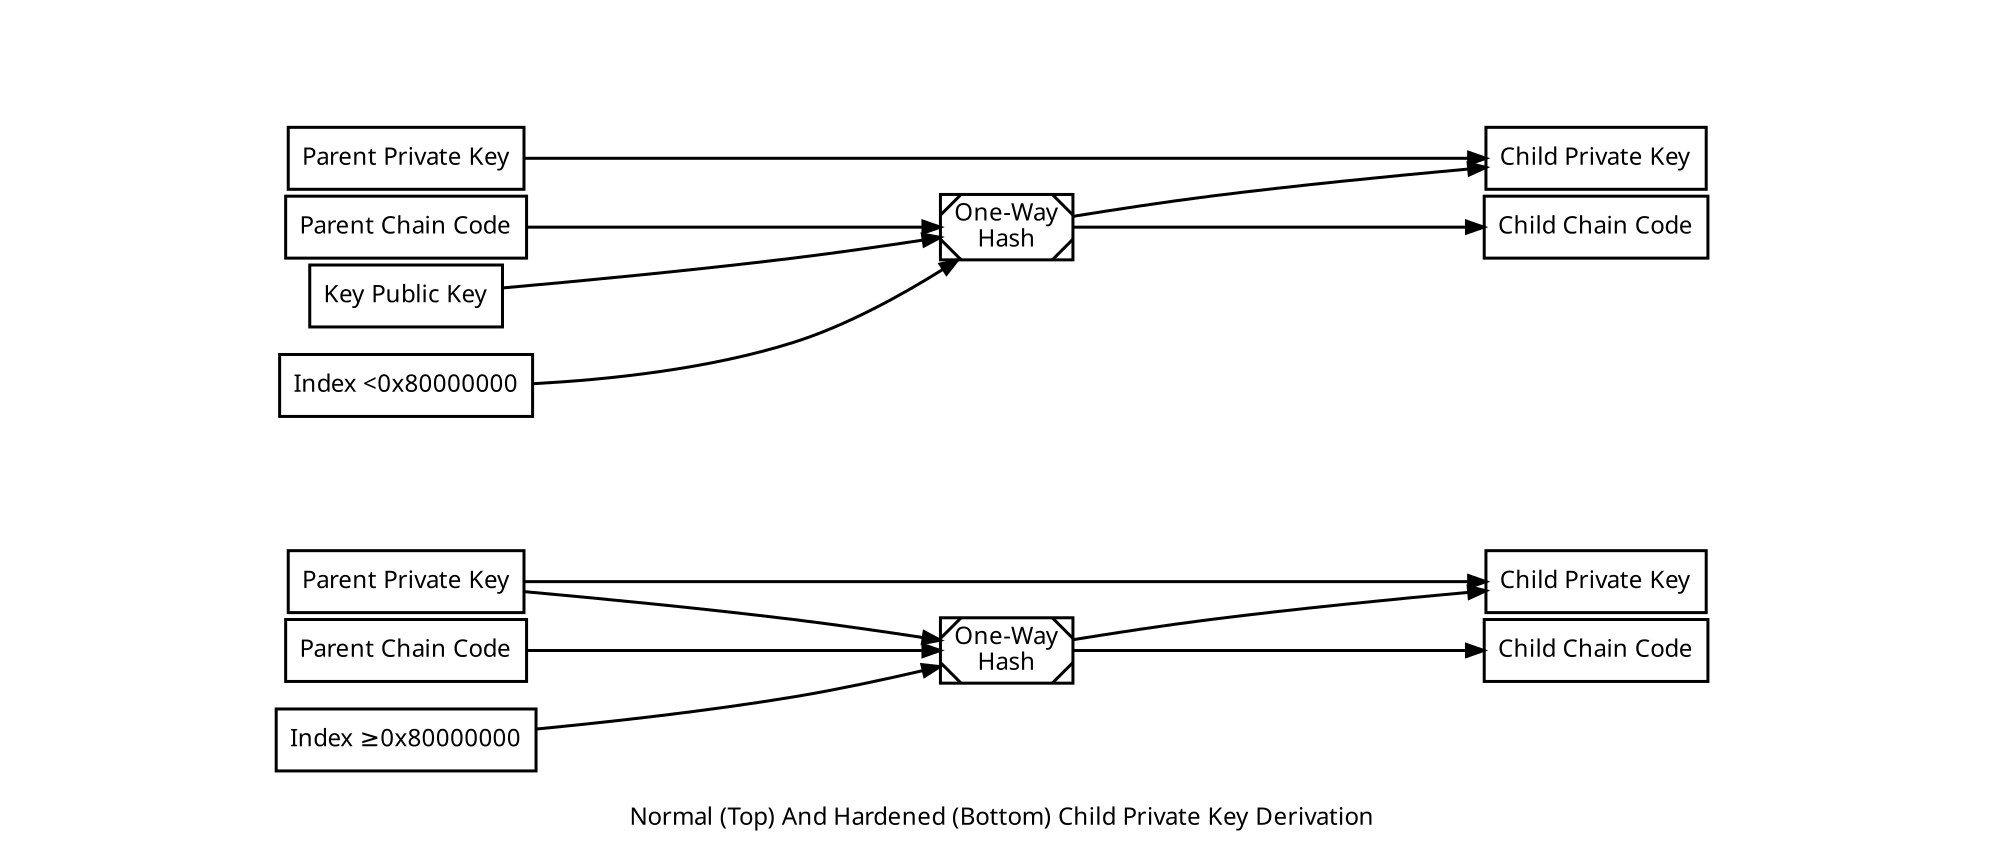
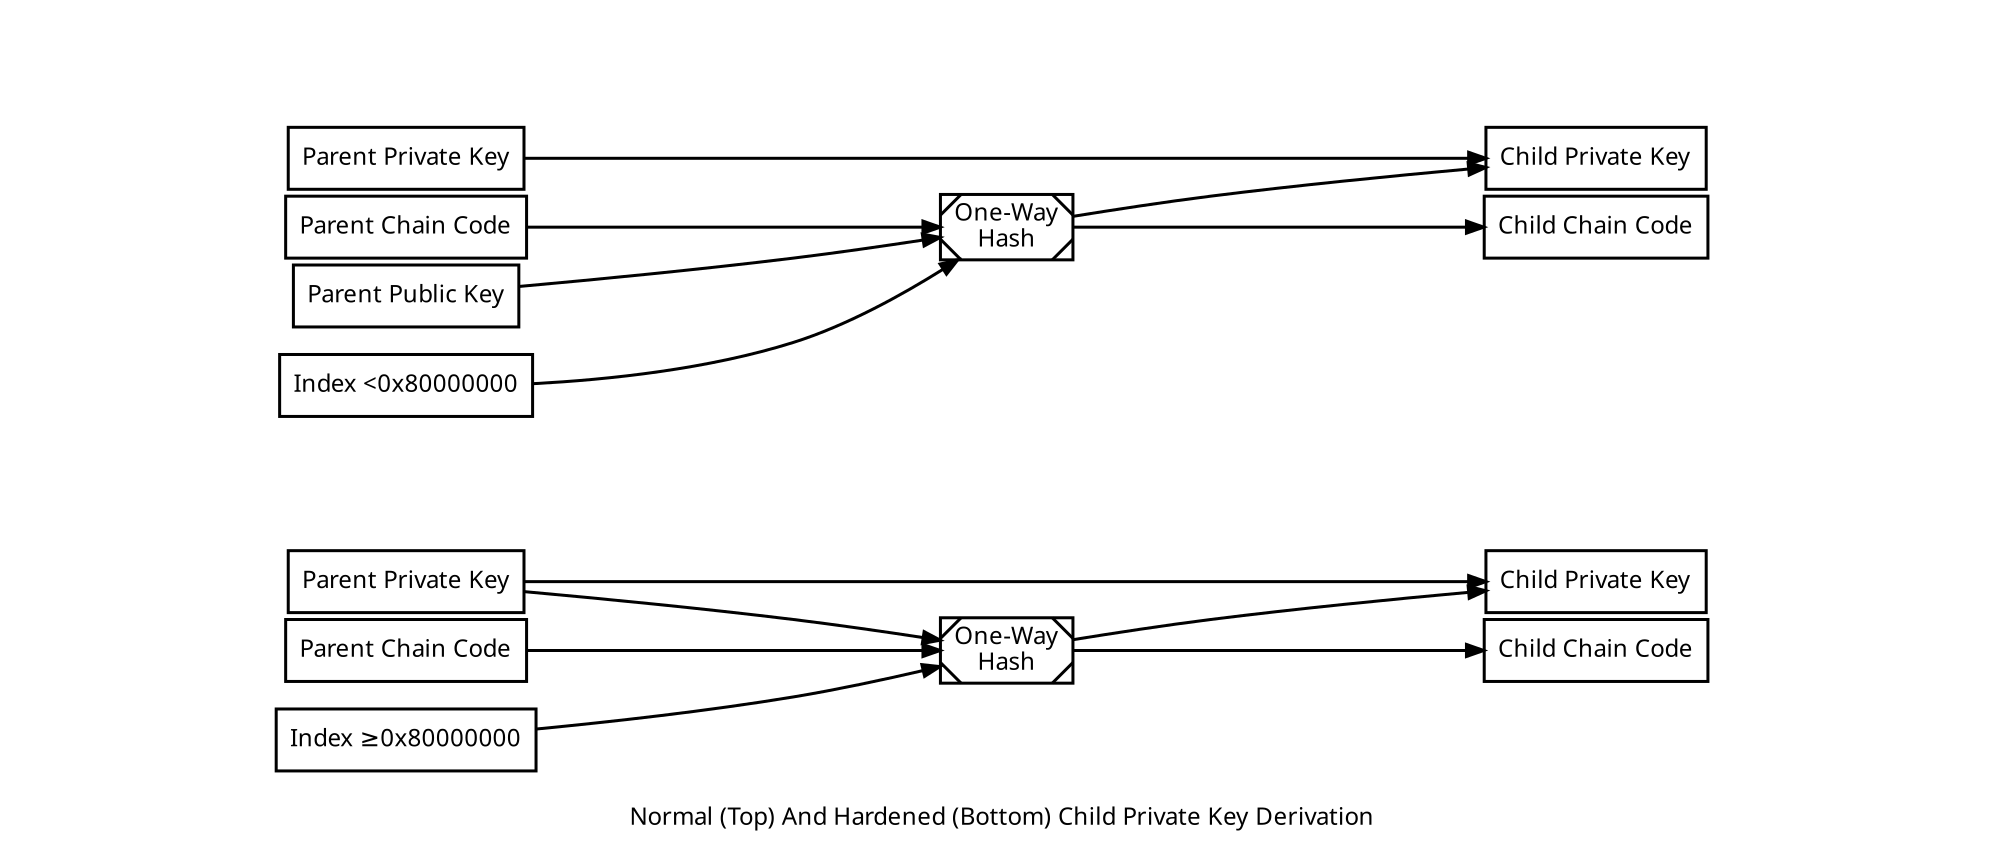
(406, 296) -> (406, 296)
